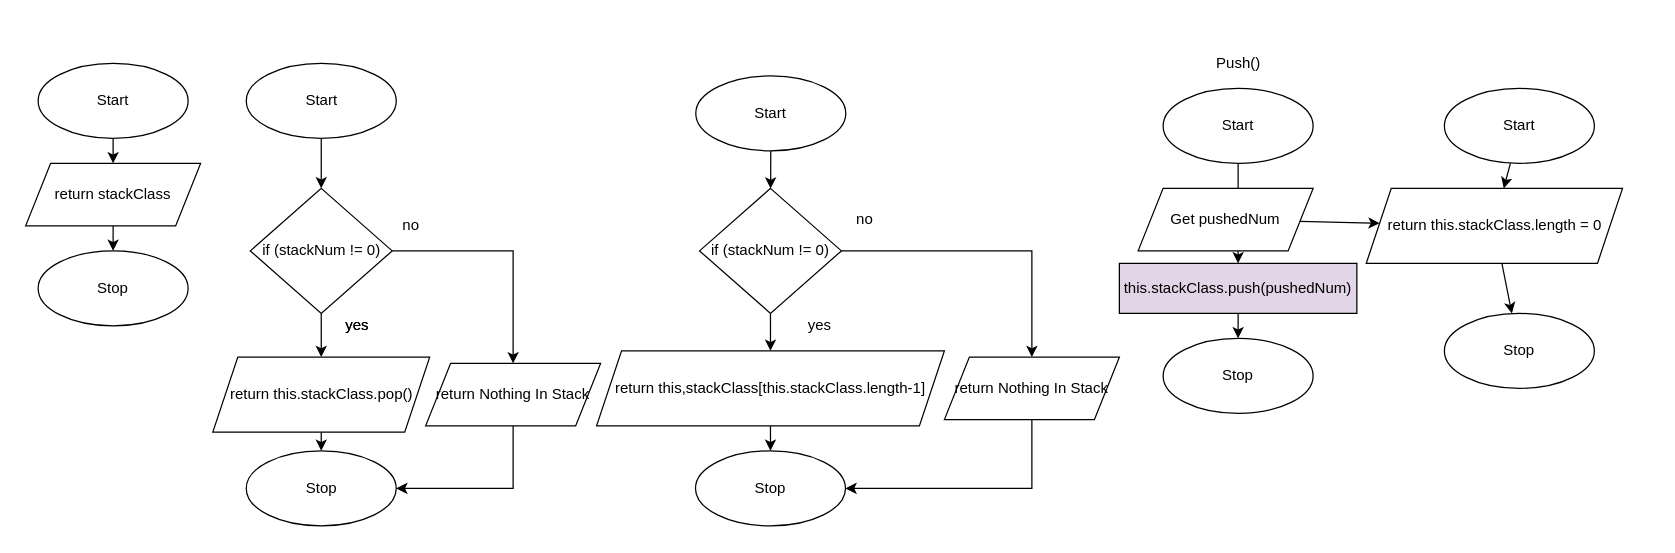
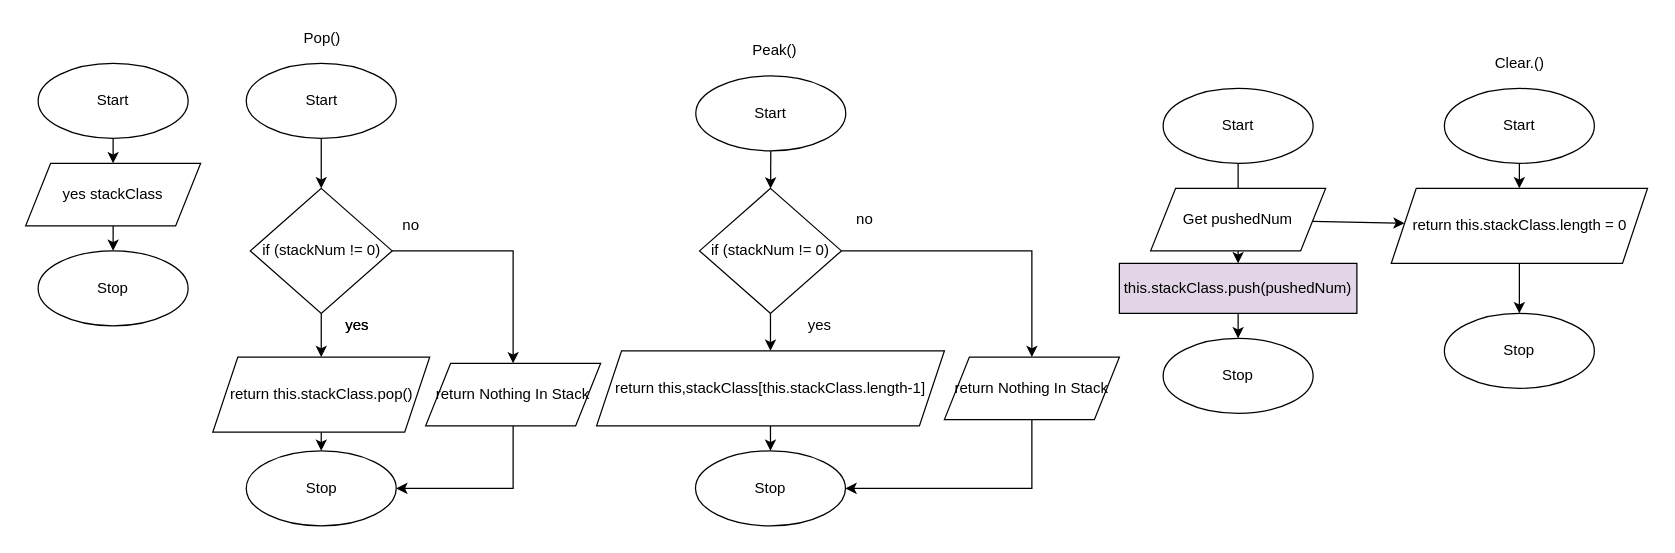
none -> (321, 38)
none -> (775, 51)
(1238, 63) -> none
none -> (1519, 63)
(113, 194) -> (113, 194)
(1226, 219) -> (1238, 219)
(1494, 226) -> (1519, 226)
